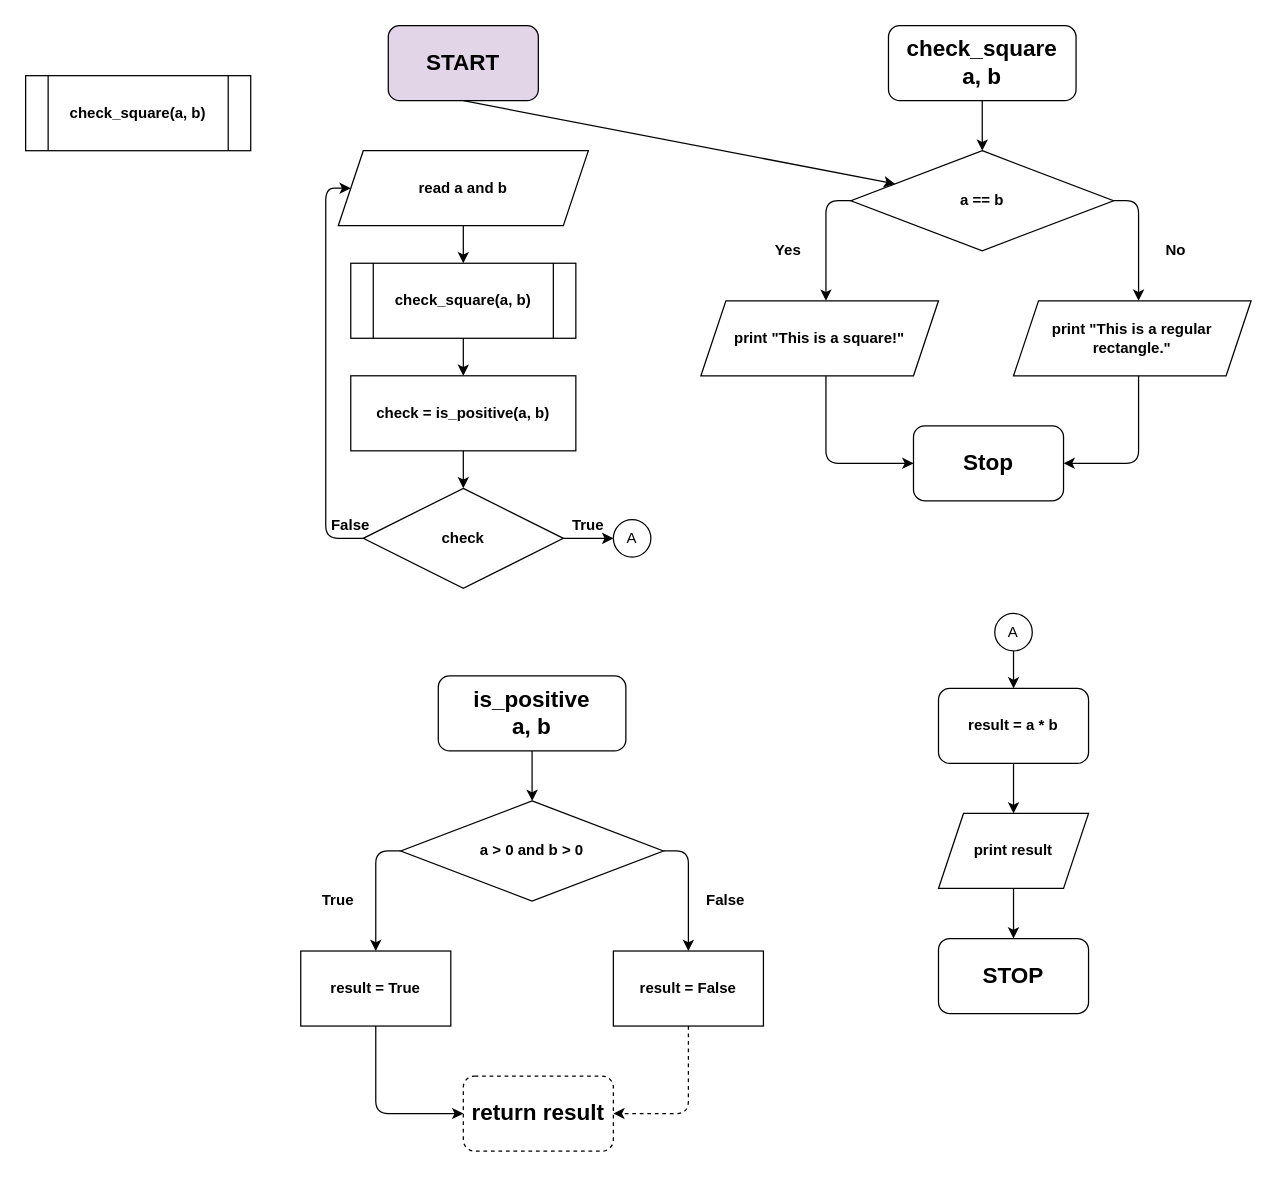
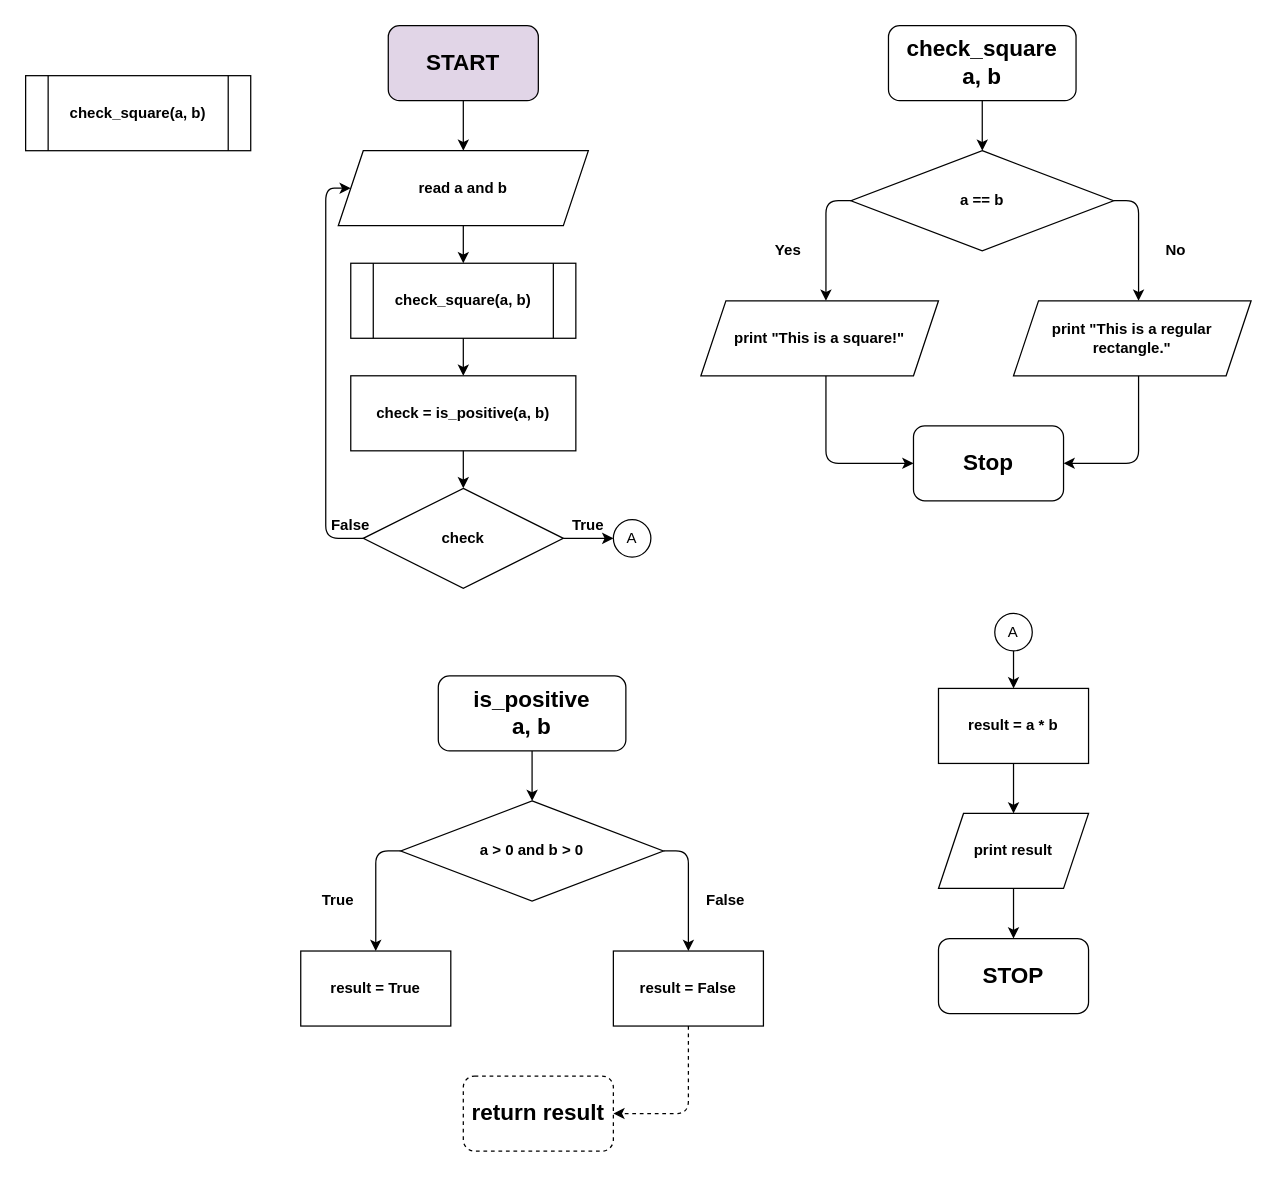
(675, 141) -> (463, 122)
(1013, 726) -> (1013, 726)
(376, 1104) -> none
